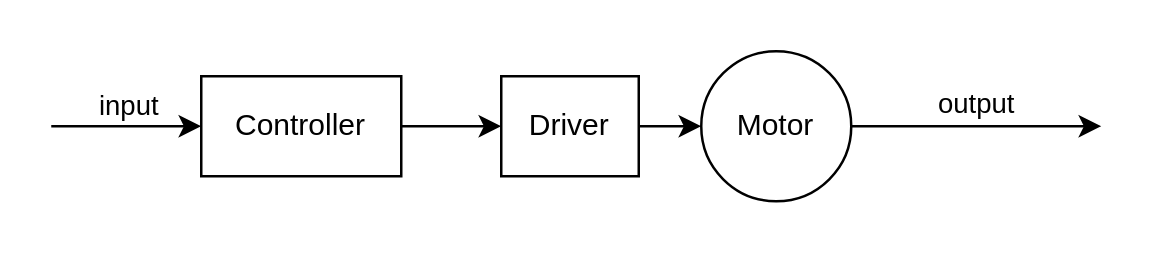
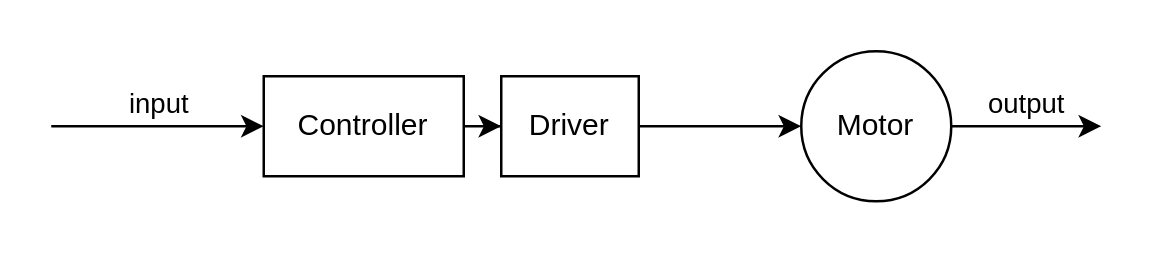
(301, 126) -> (364, 126)
(776, 126) -> (876, 126)
